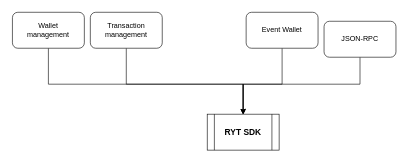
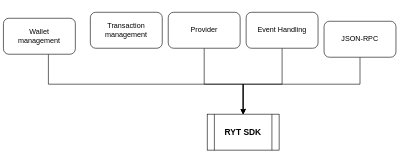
(48, 30) -> (39, 36)
none -> (204, 30)
(282, 30) -> (282, 30)
(126, 65) -> none
none -> (204, 65)
